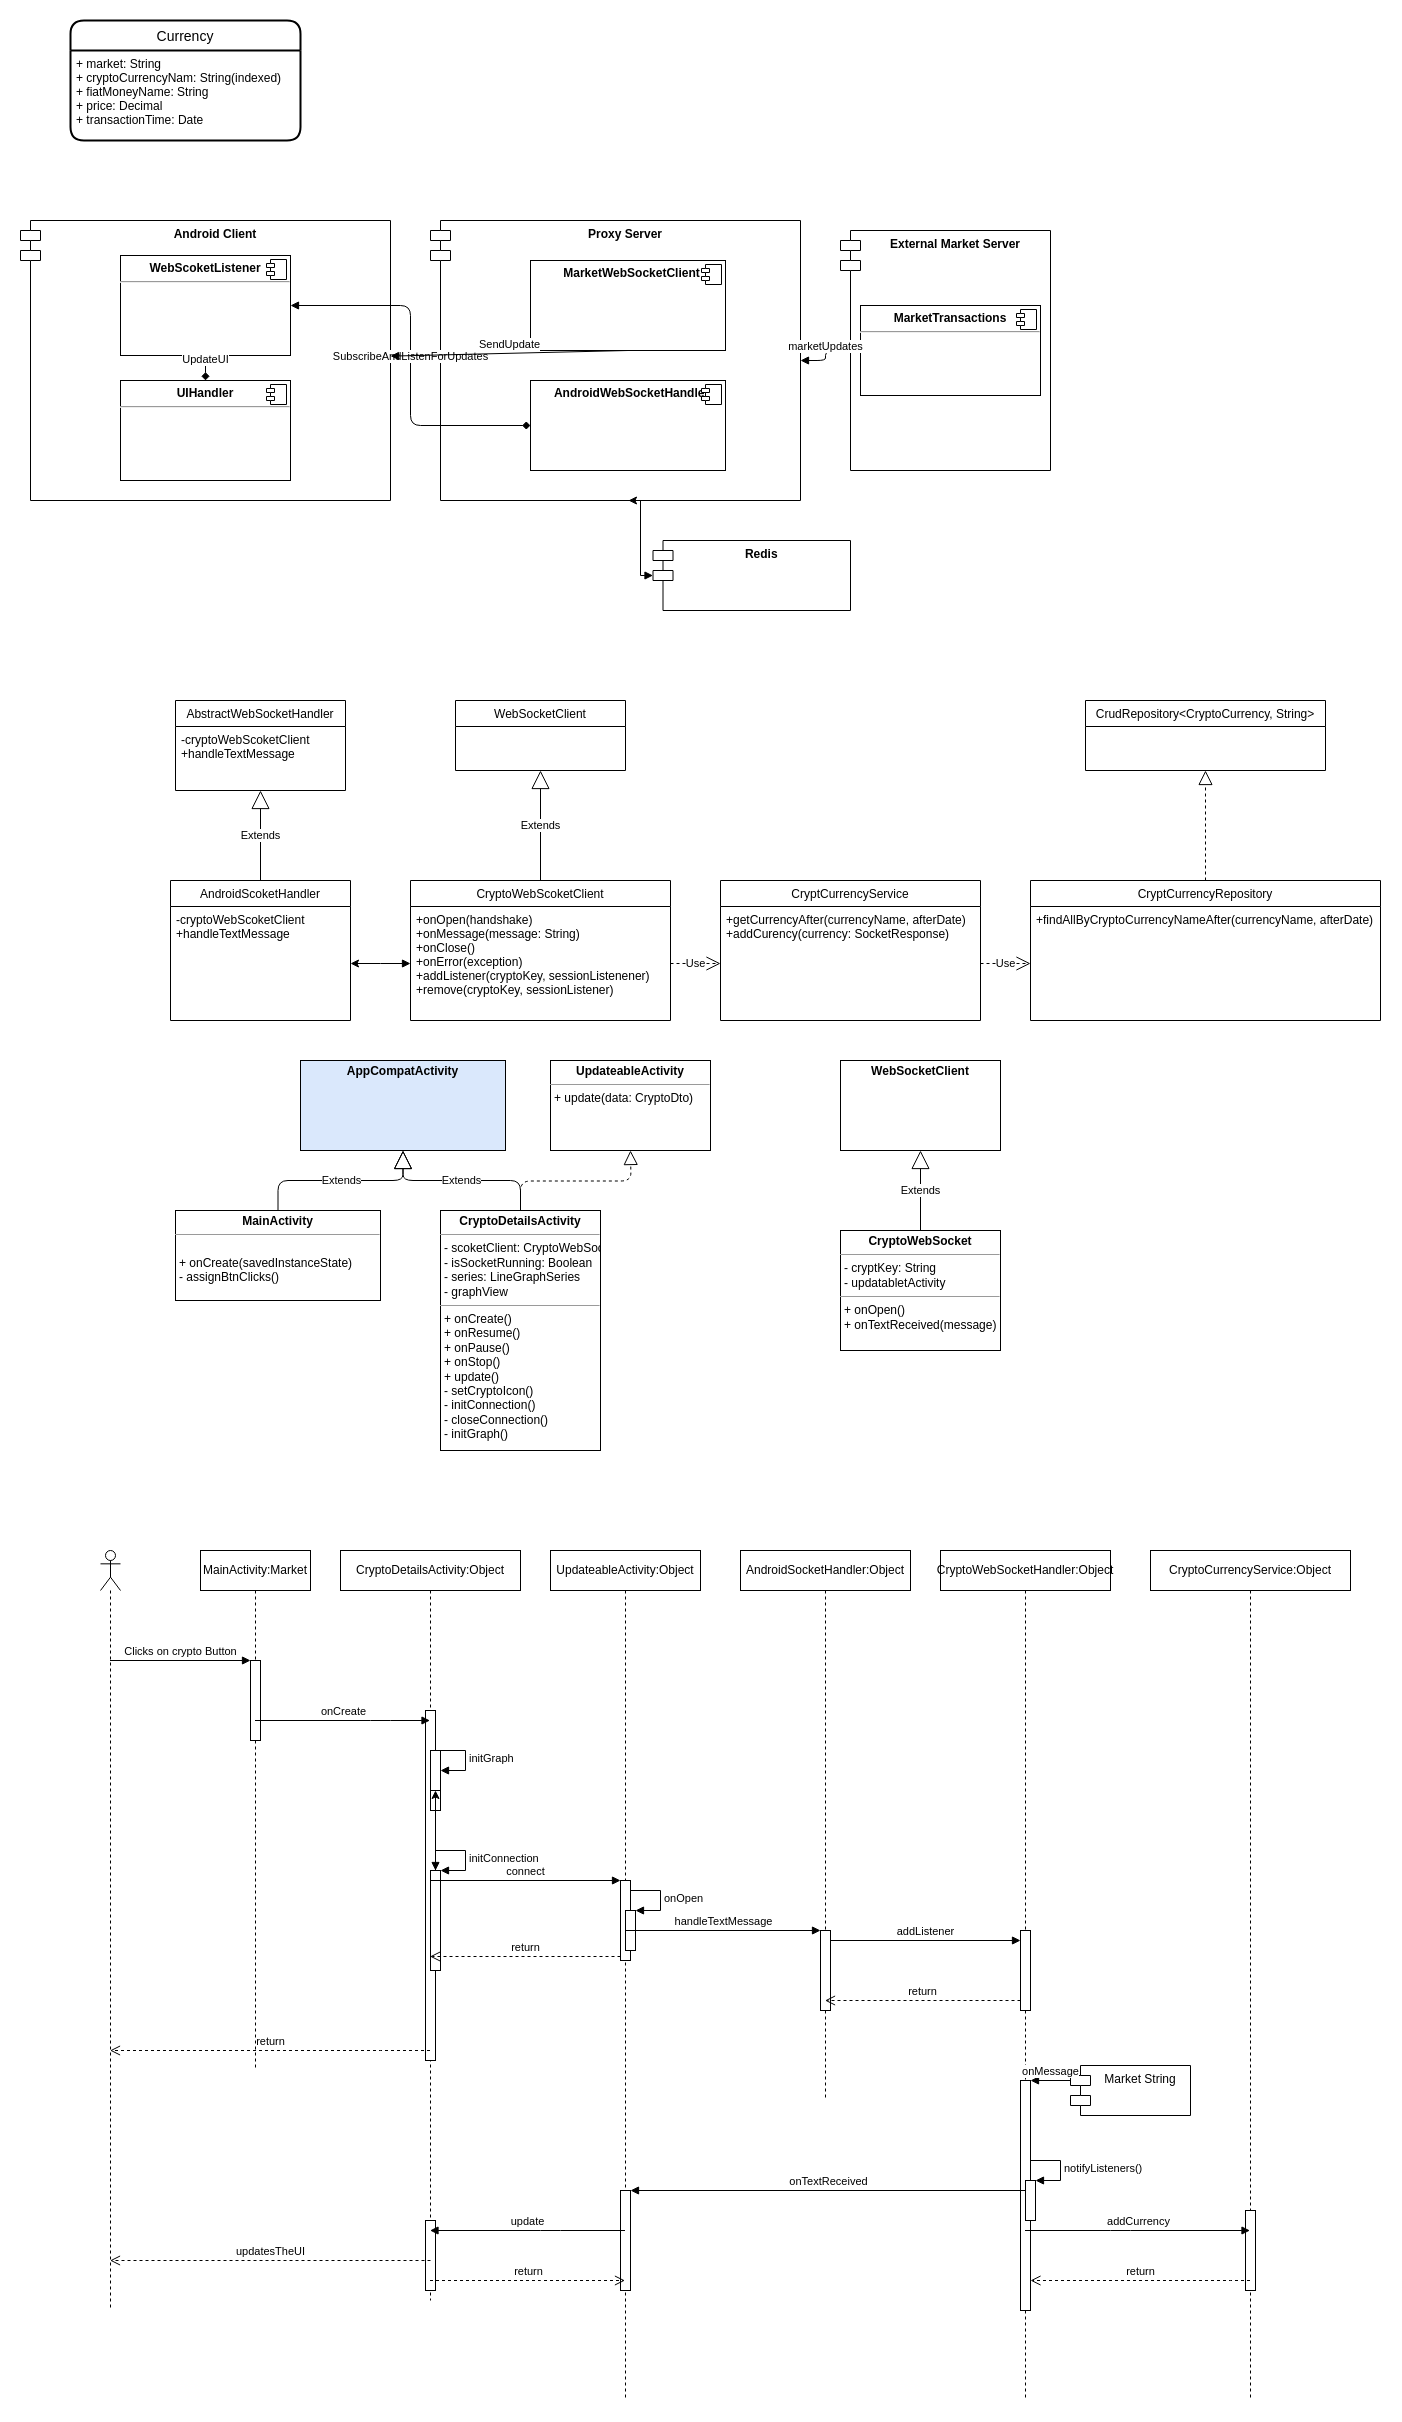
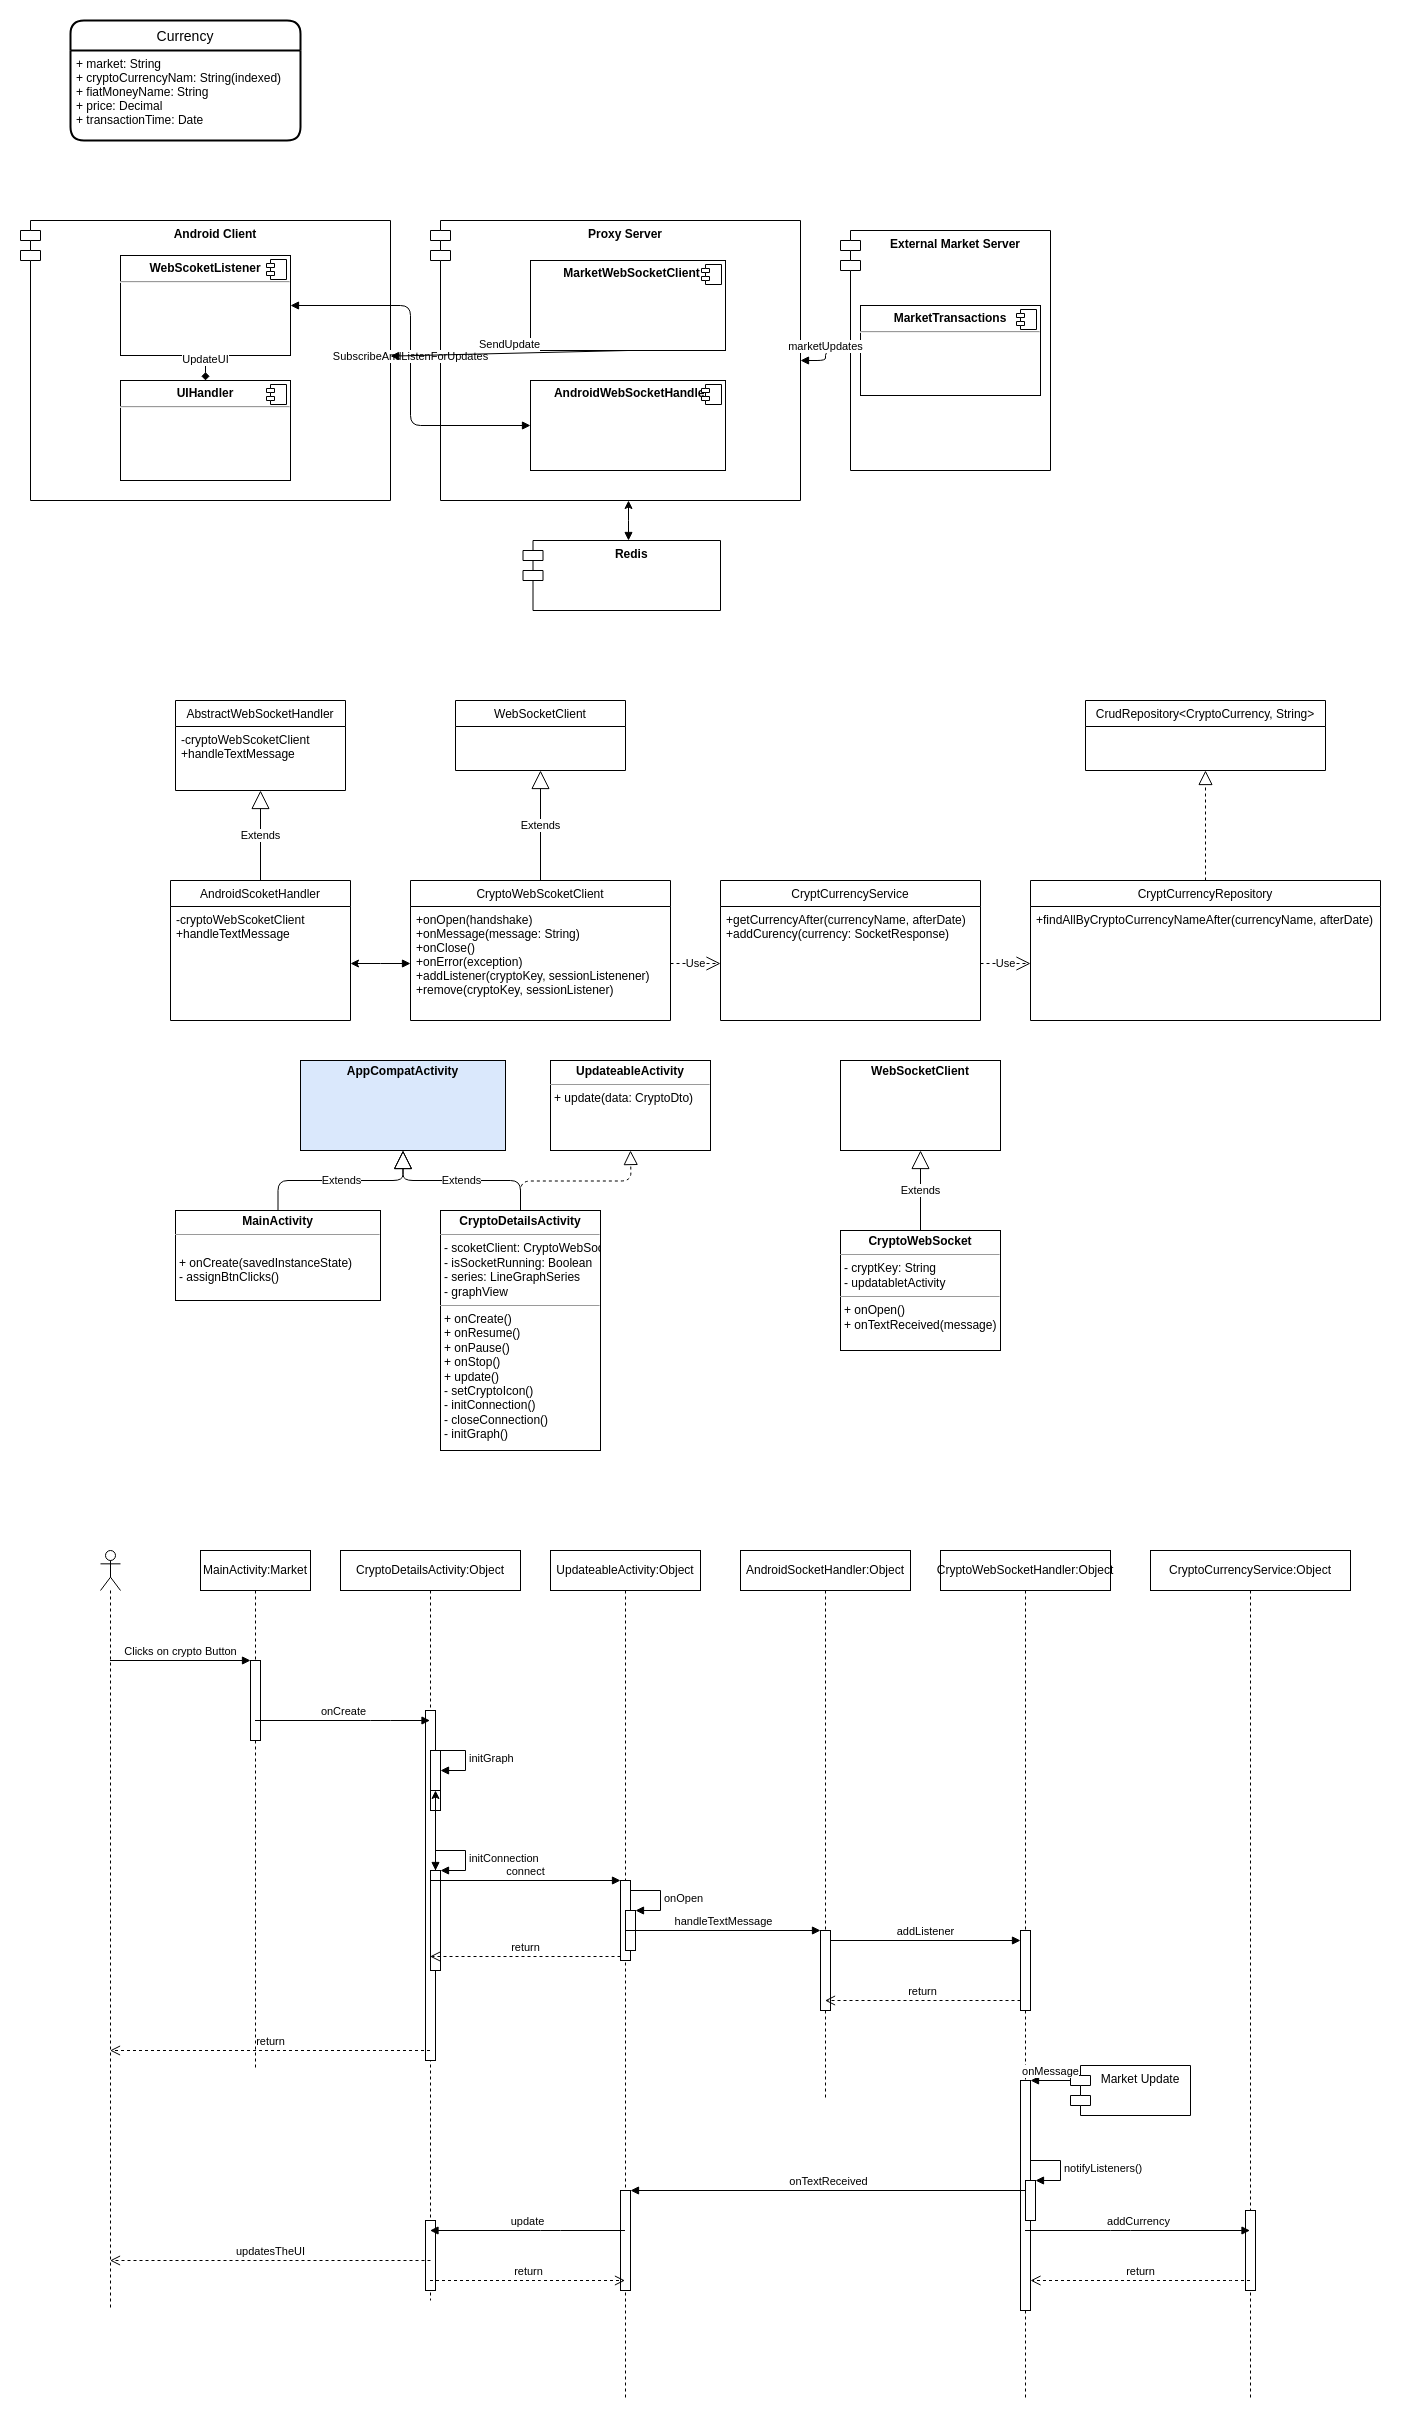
(521, 426) -> (521, 426)
(752, 576) -> (622, 576)
(1140, 2079) -> (1140, 2079)
